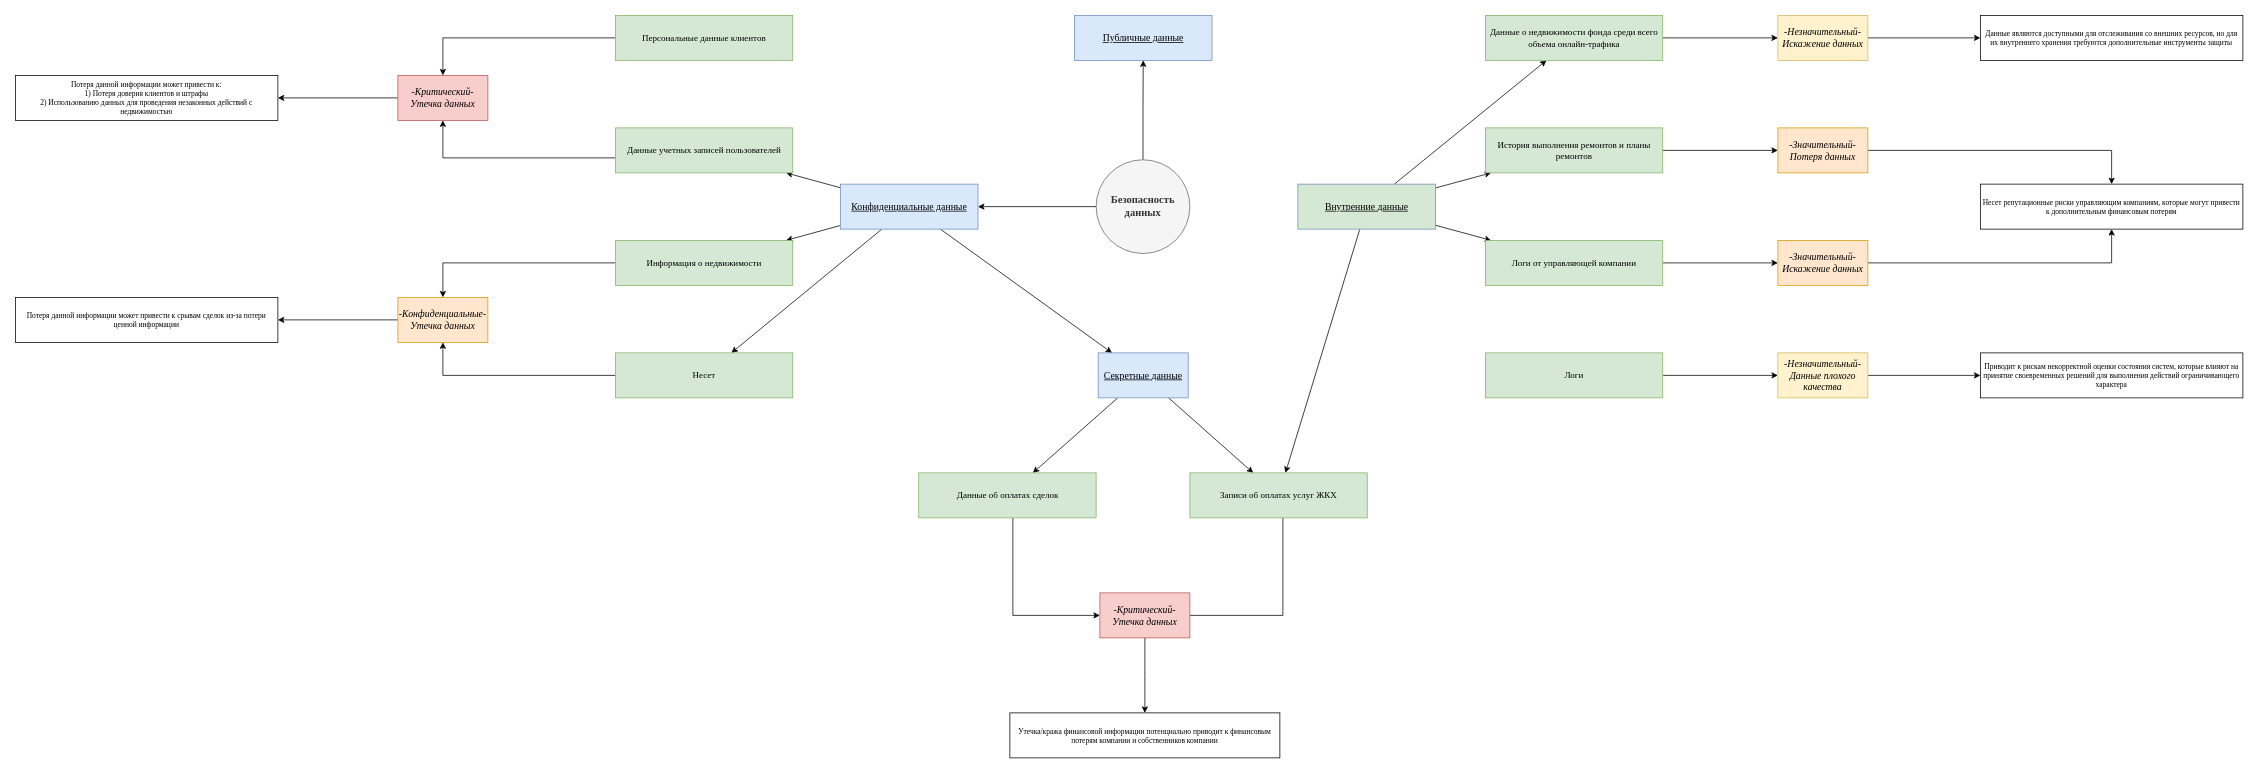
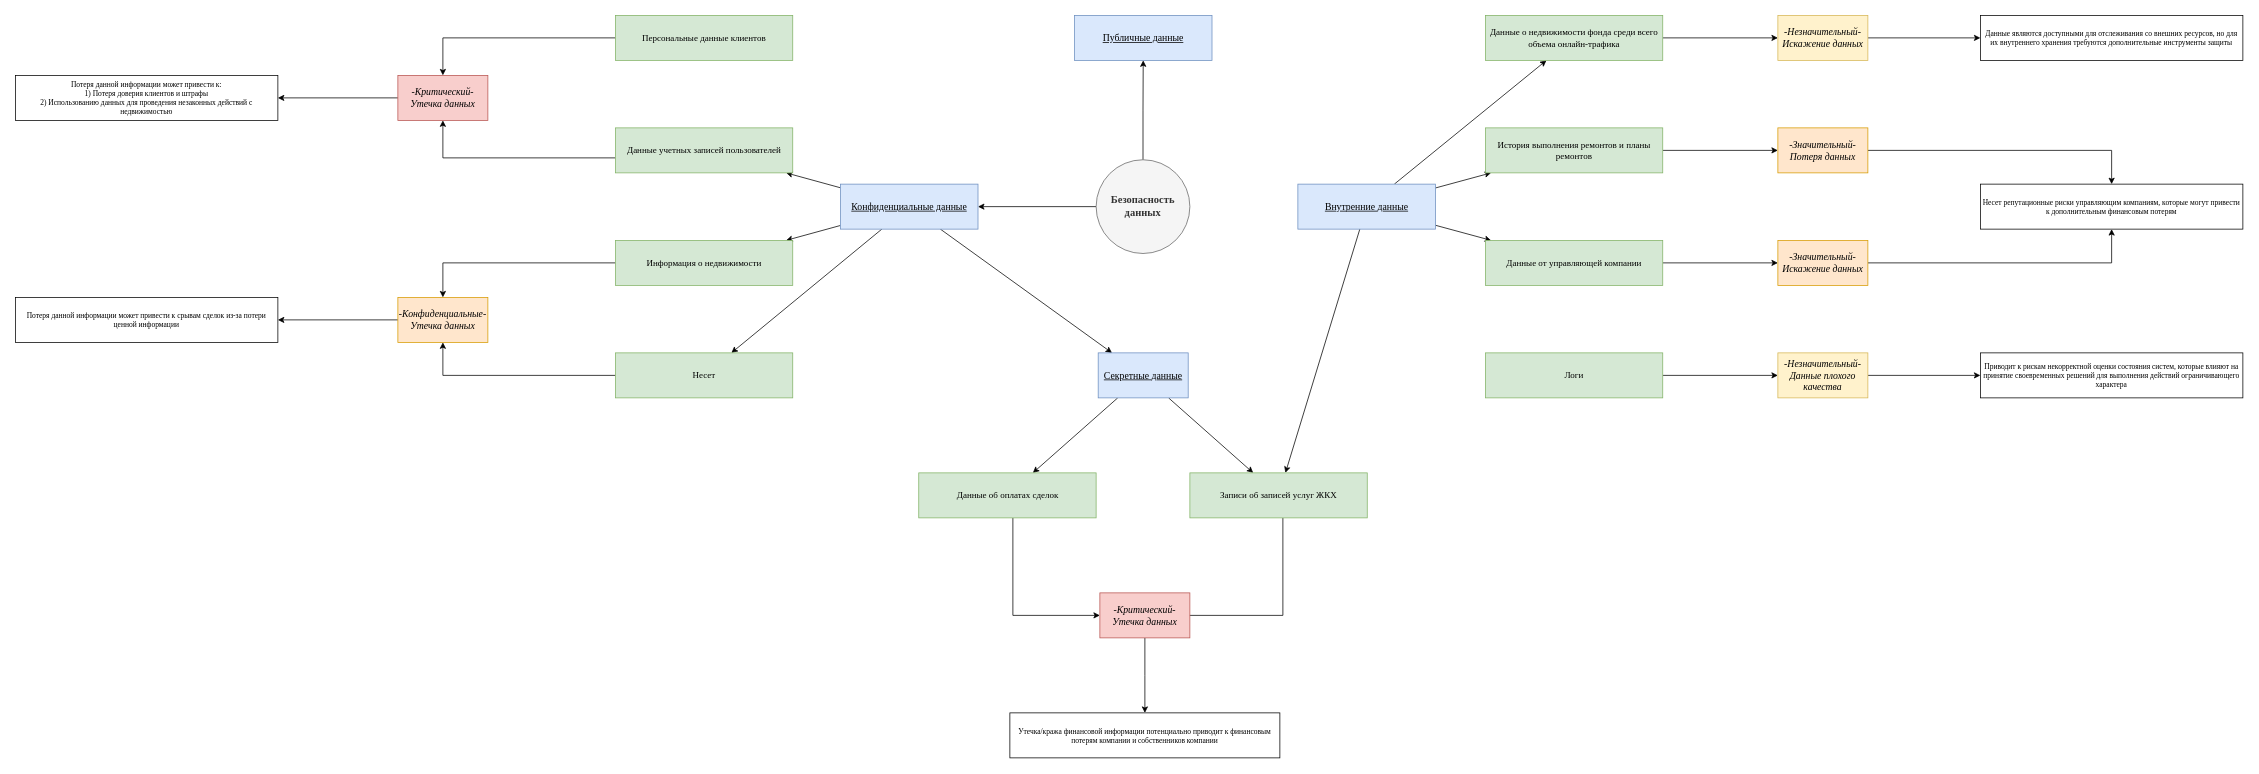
(1367, 207) -> (1367, 207)
(1574, 263) -> (1574, 263)
(1279, 495) -> (1279, 495)
